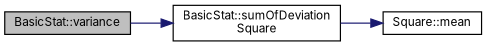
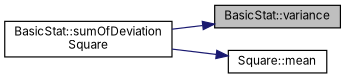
(146, 23) -> (187, 27)
